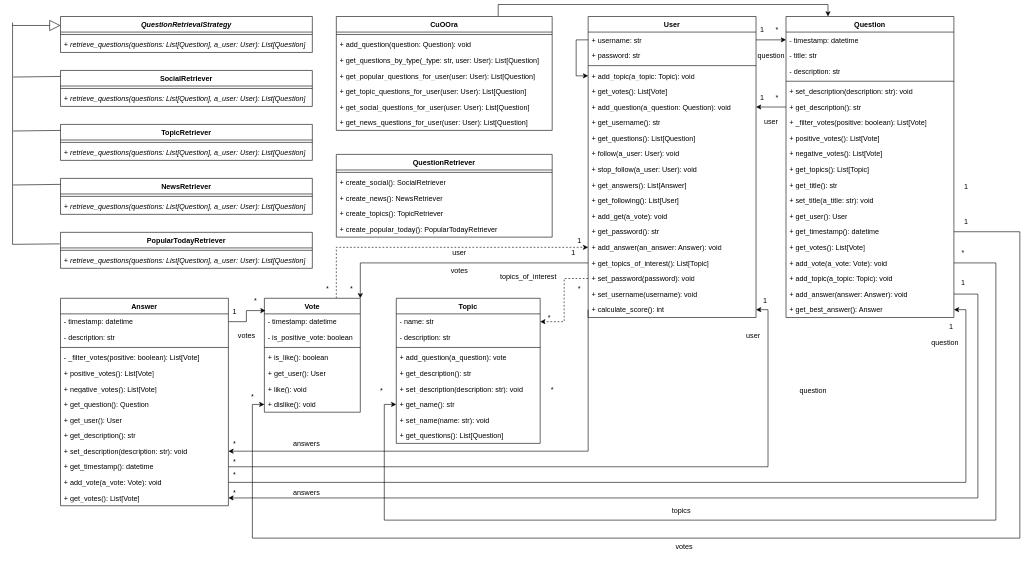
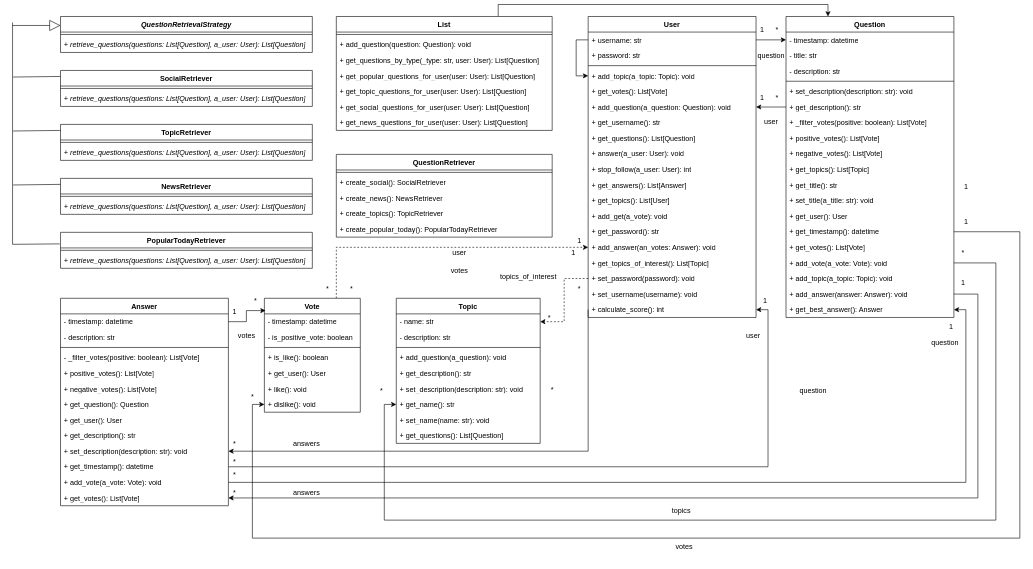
(444, 25) -> (444, 25)
(642, 155) -> (644, 155)
(651, 170) -> (649, 170)
(645, 201) -> (641, 201)
(662, 248) -> (660, 248)
(360, 263) -> none
(460, 359) -> (459, 359)
